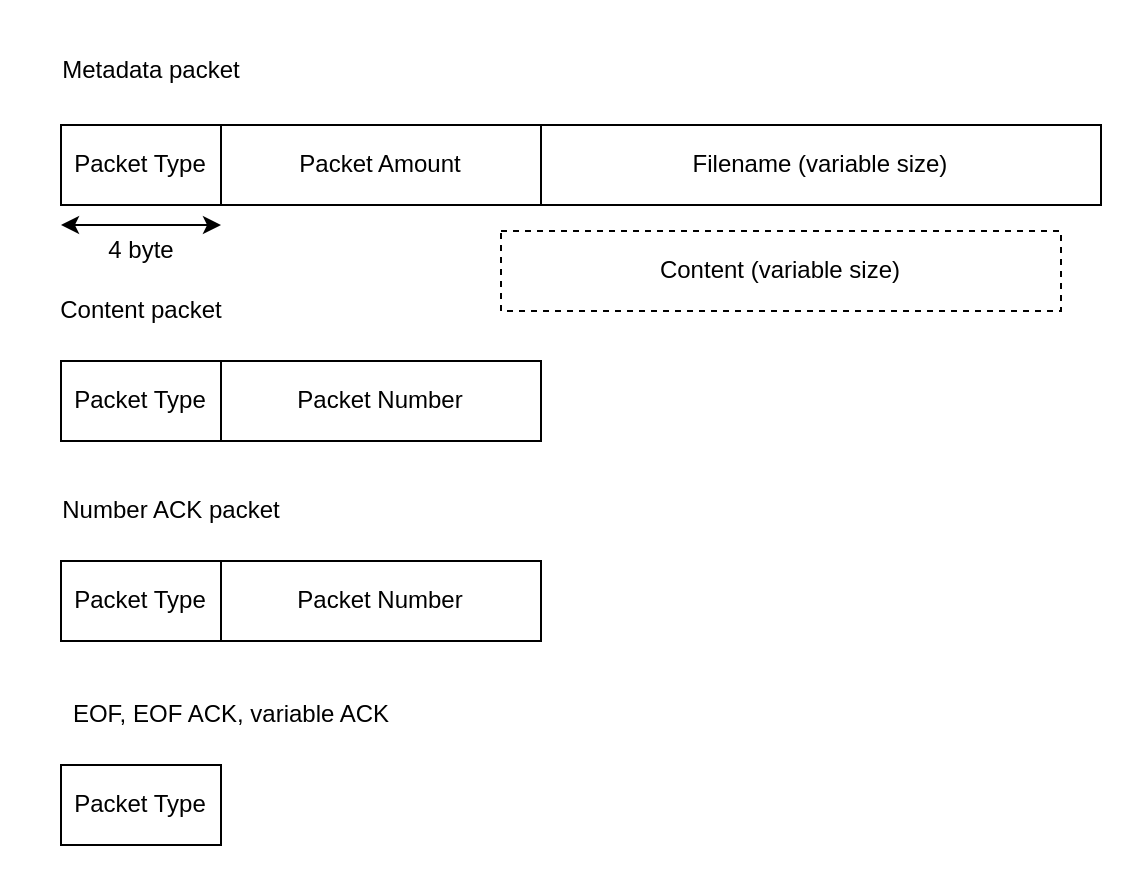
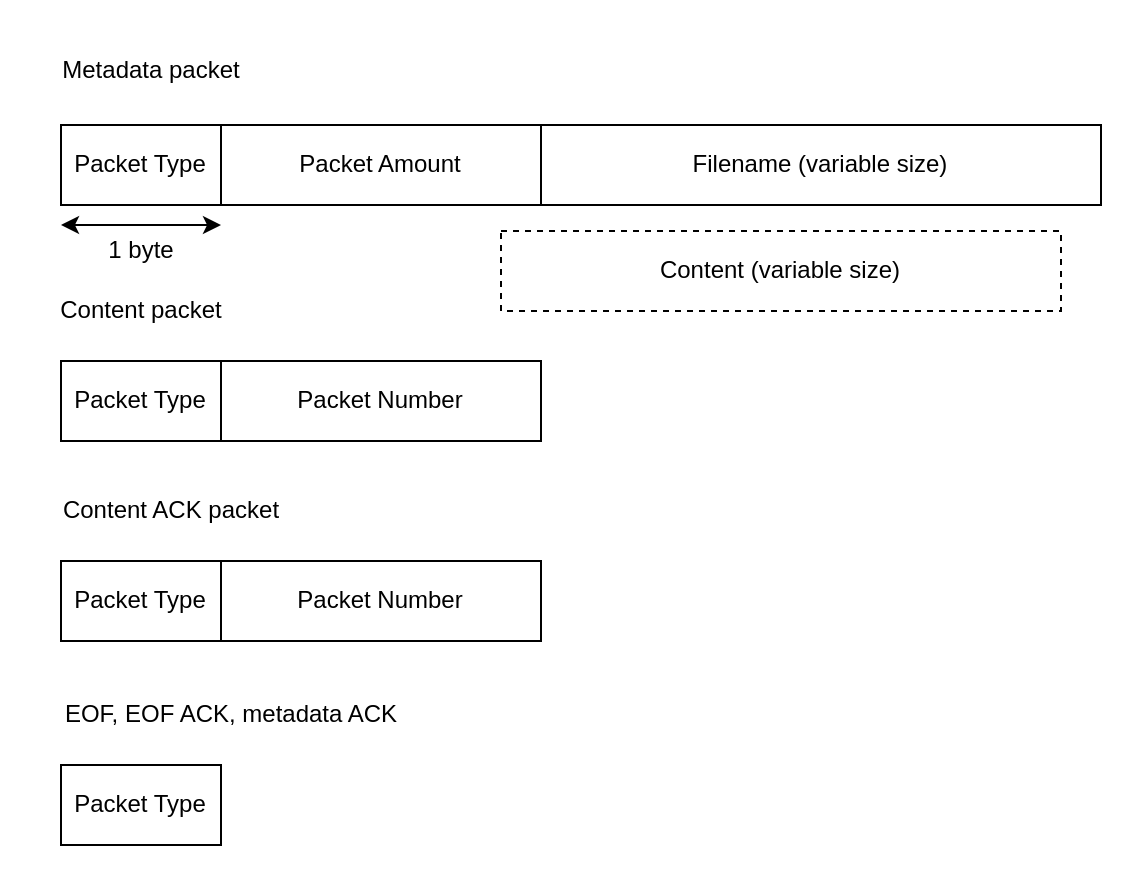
(142, 251) -> (142, 251)
(172, 511) -> (172, 511)
(232, 715) -> (232, 715)
